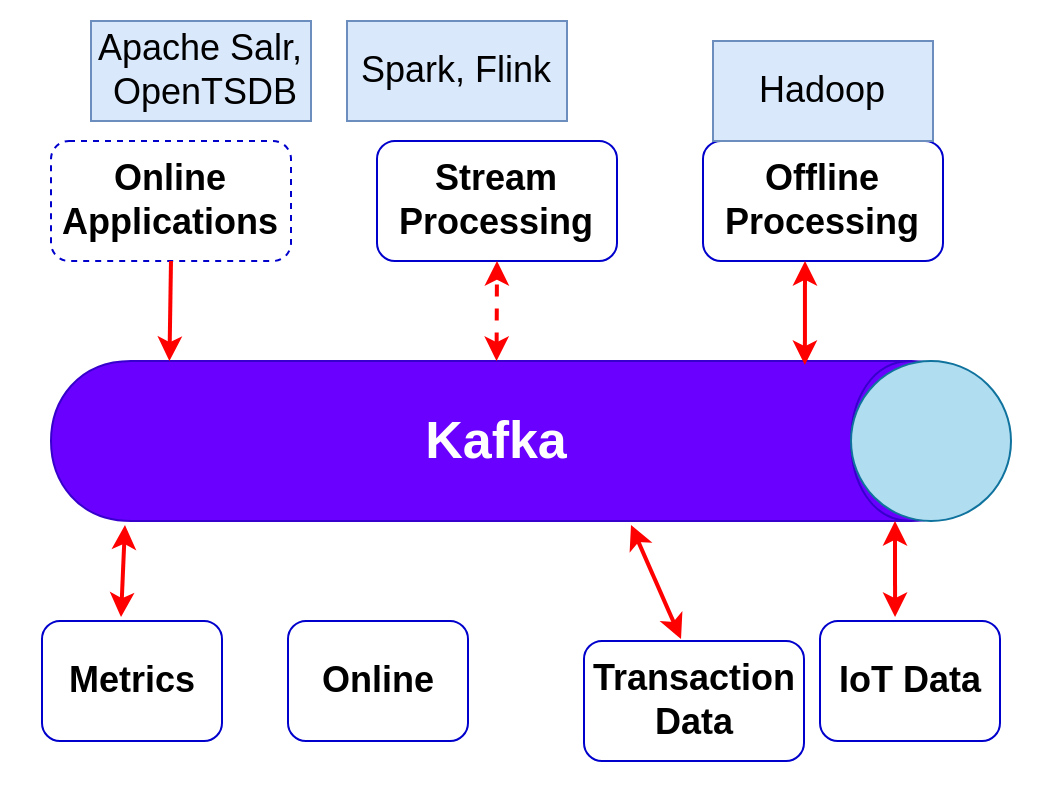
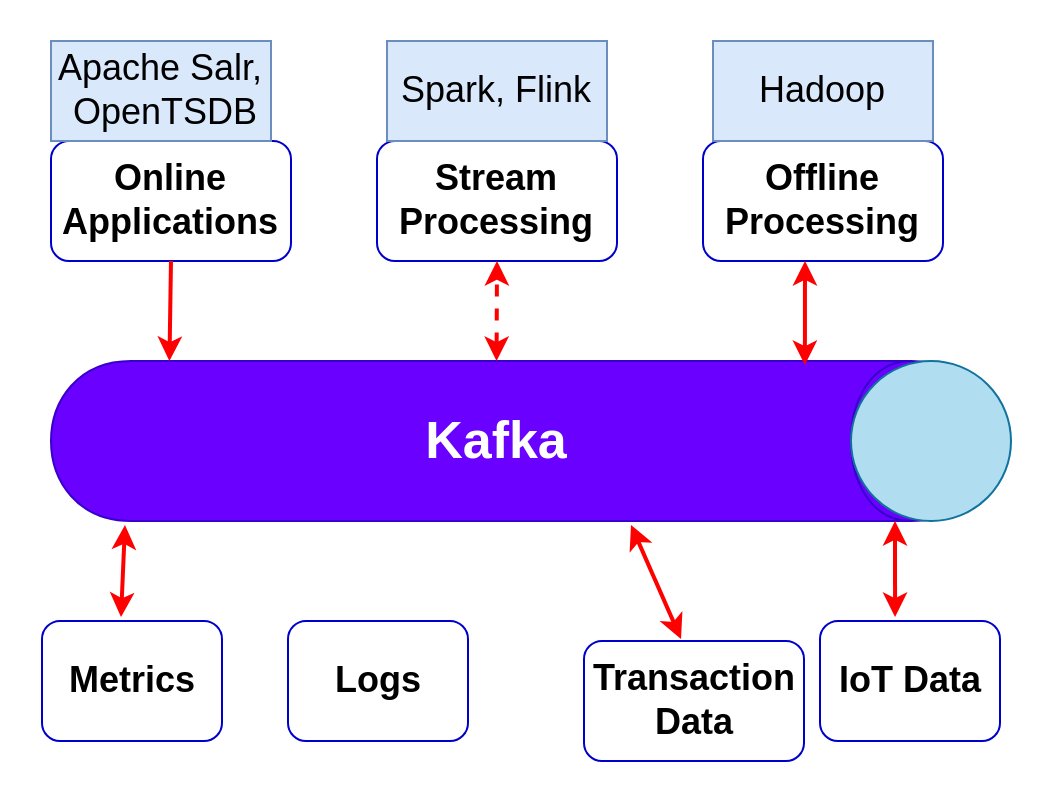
(201, 71) -> (161, 91)
(457, 71) -> (497, 91)
(171, 201) -> (171, 201)
(379, 681) -> (379, 681)
